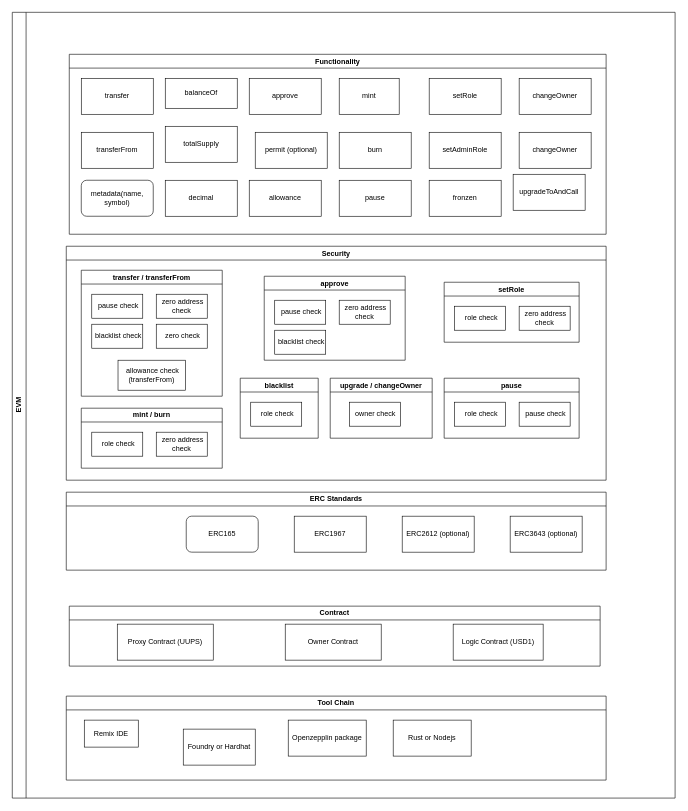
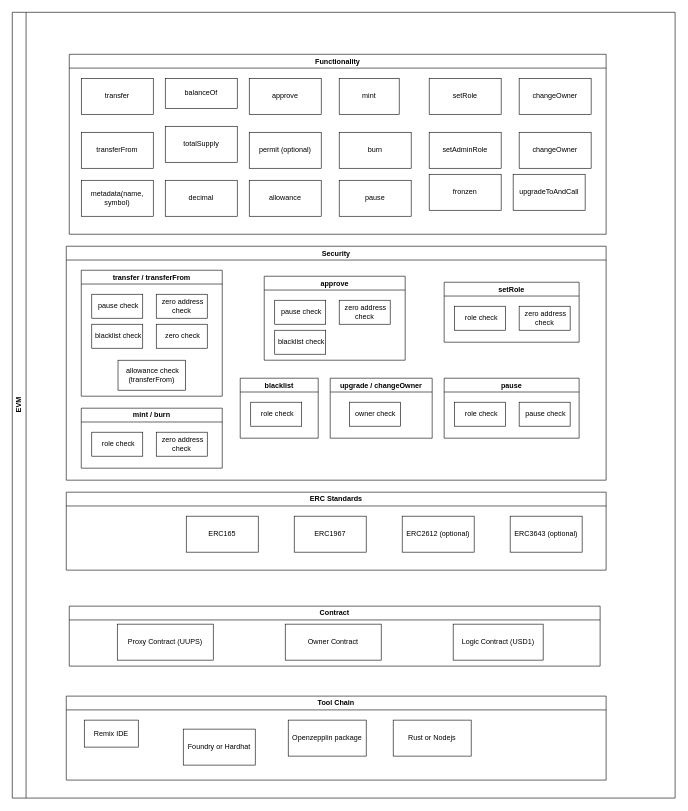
(291, 150) -> (285, 150)
(117, 198) -> (117, 198)
(465, 198) -> (465, 192)
(222, 534) -> (222, 534)
